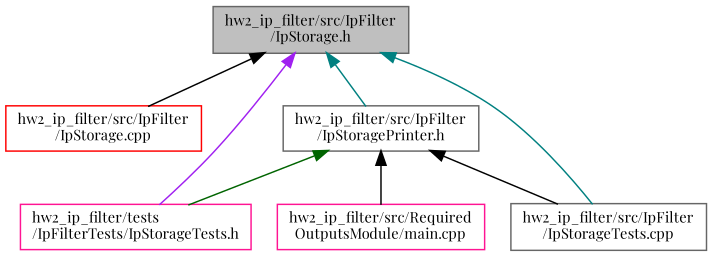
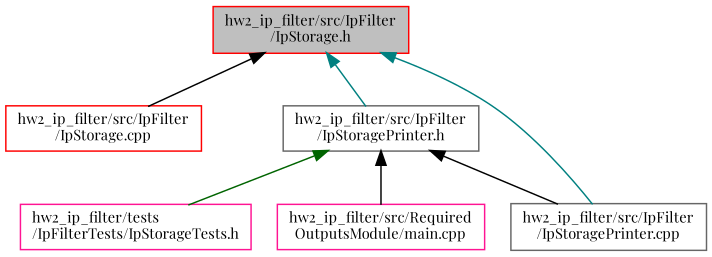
(311, 30) -> (311, 30)
(226, 138) -> none
(609, 227) -> (609, 227)
